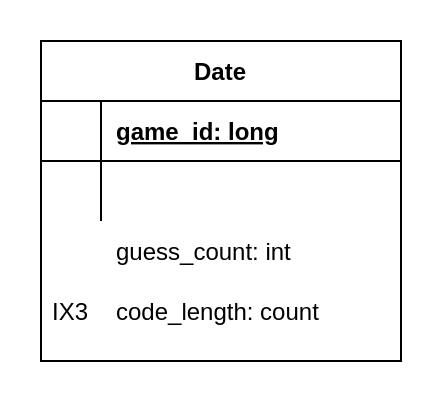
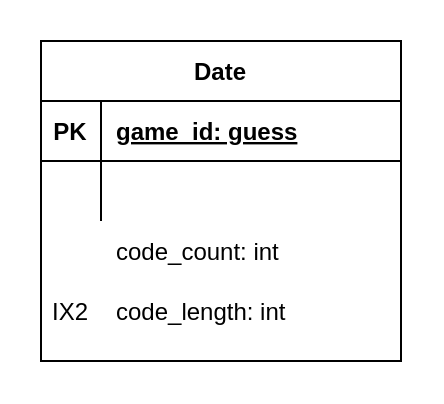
none -> (71, 131)
(191, 132) -> (201, 132)
(214, 252) -> (207, 252)
(70, 312) -> (70, 312)
(228, 312) -> (211, 312)
